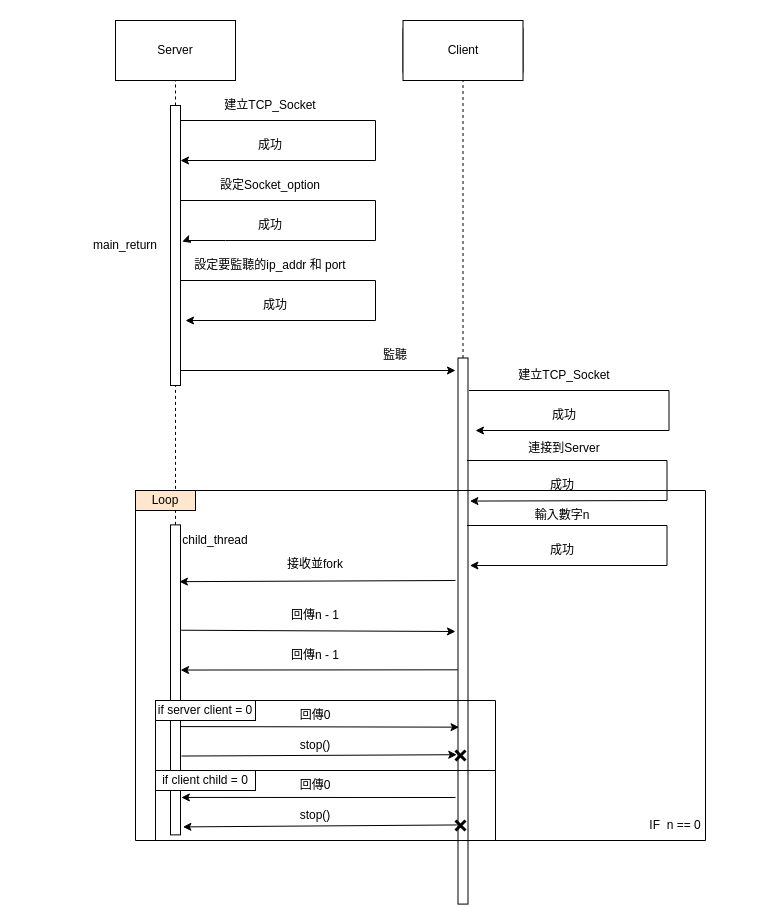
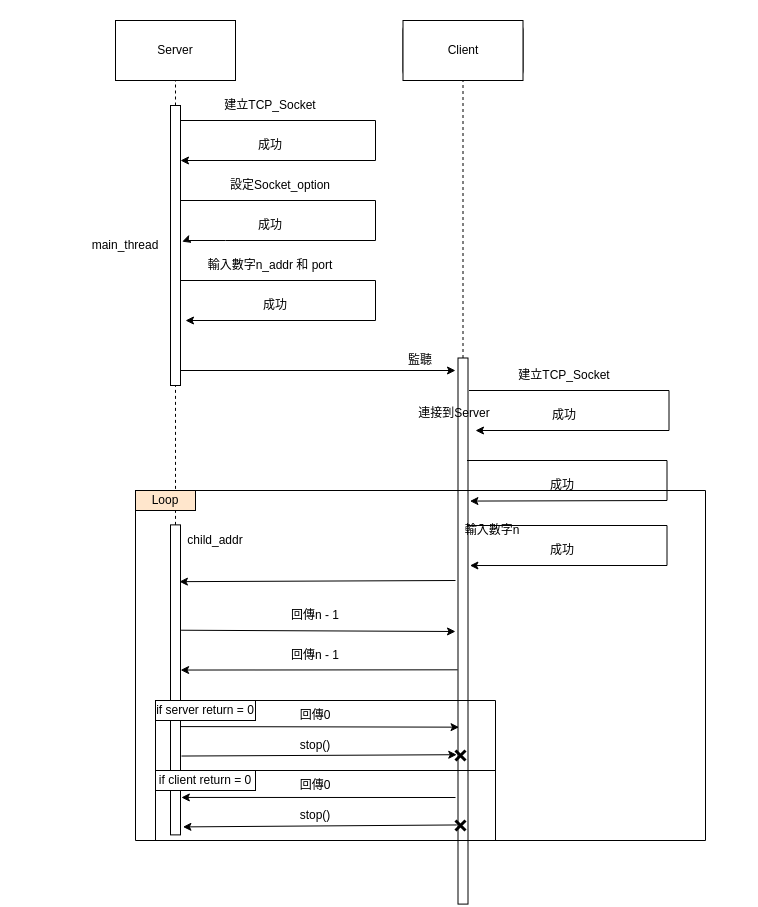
(271, 186) -> (281, 186)
(126, 246) -> (126, 246)
(271, 266) -> (271, 266)
(396, 356) -> (421, 361)
(564, 448) -> (454, 413)
(562, 516) -> (492, 531)
(216, 541) -> (216, 541)
(316, 565) -> none
(206, 711) -> (206, 711)
(206, 781) -> (206, 781)
(676, 826) -> none
